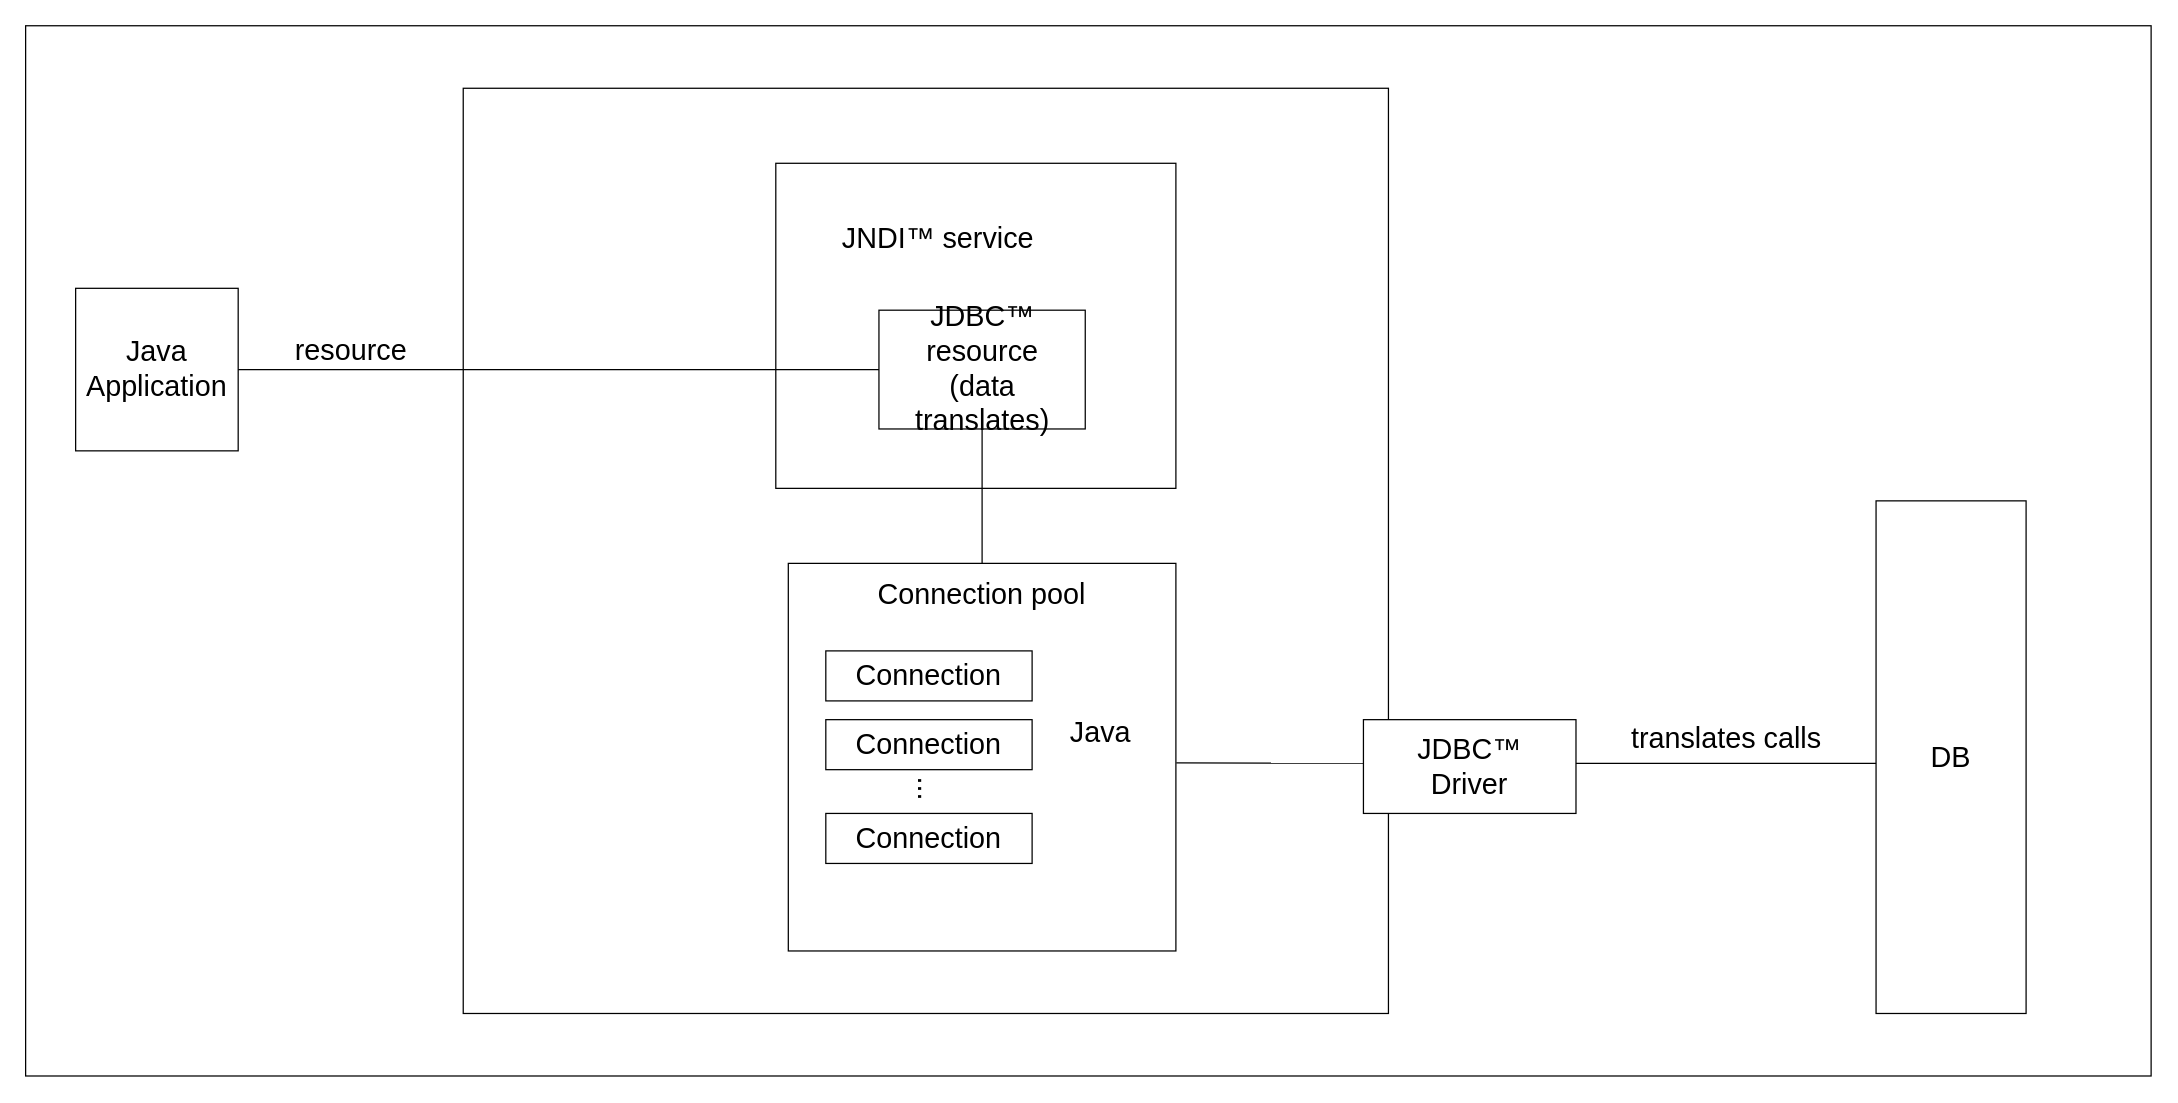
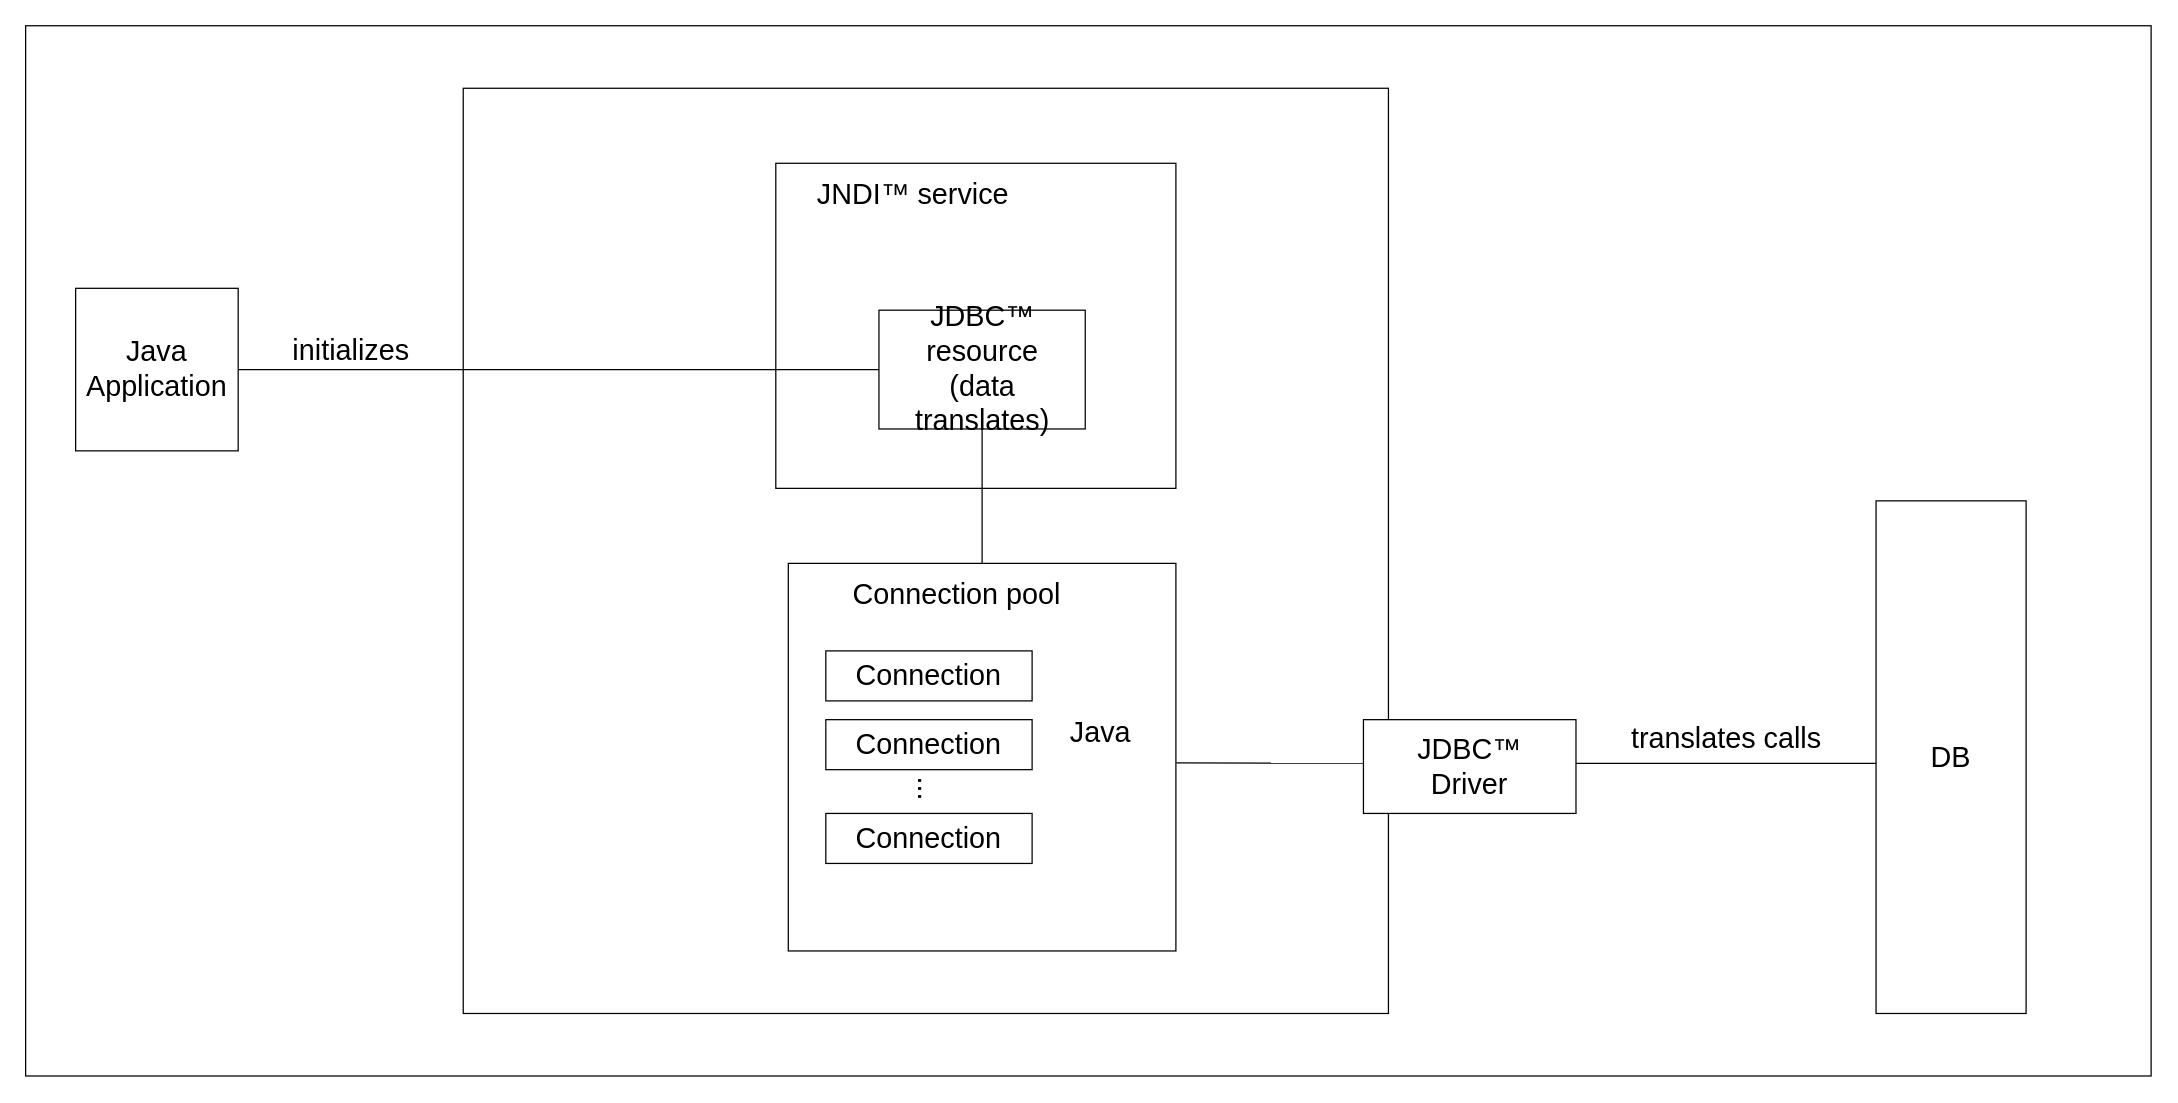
(938, 238) -> (913, 194)
(351, 351) -> (351, 351)
(982, 594) -> (957, 594)
